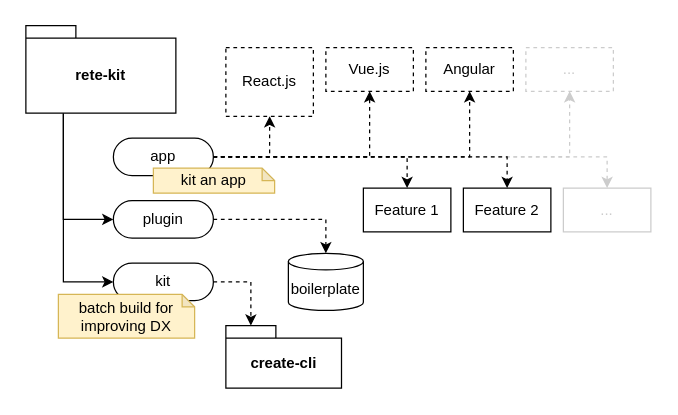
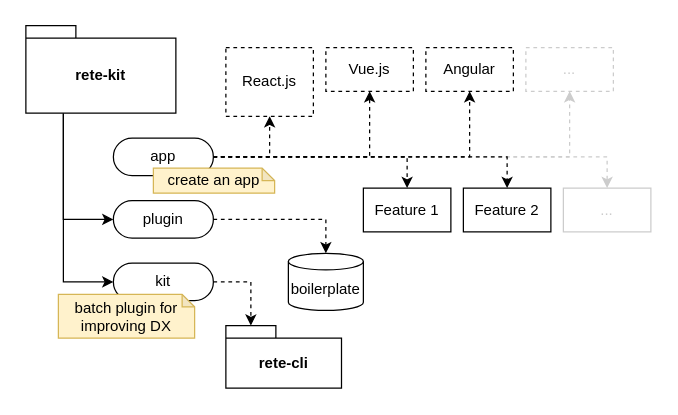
(214, 181) -> (214, 181)
(126, 317) -> (126, 317)
(284, 363) -> (284, 363)
